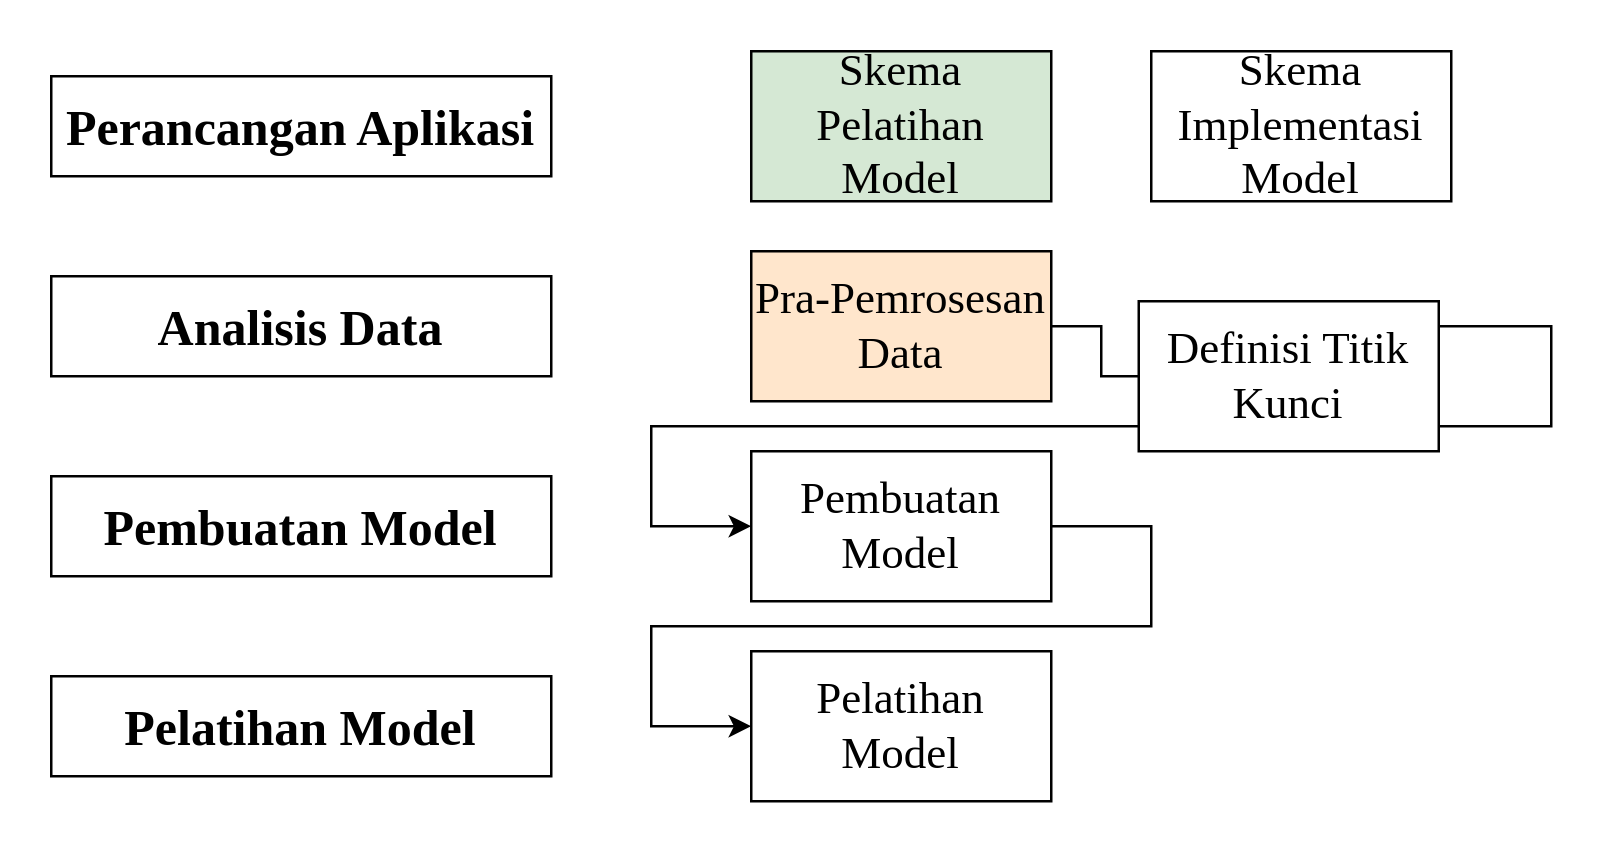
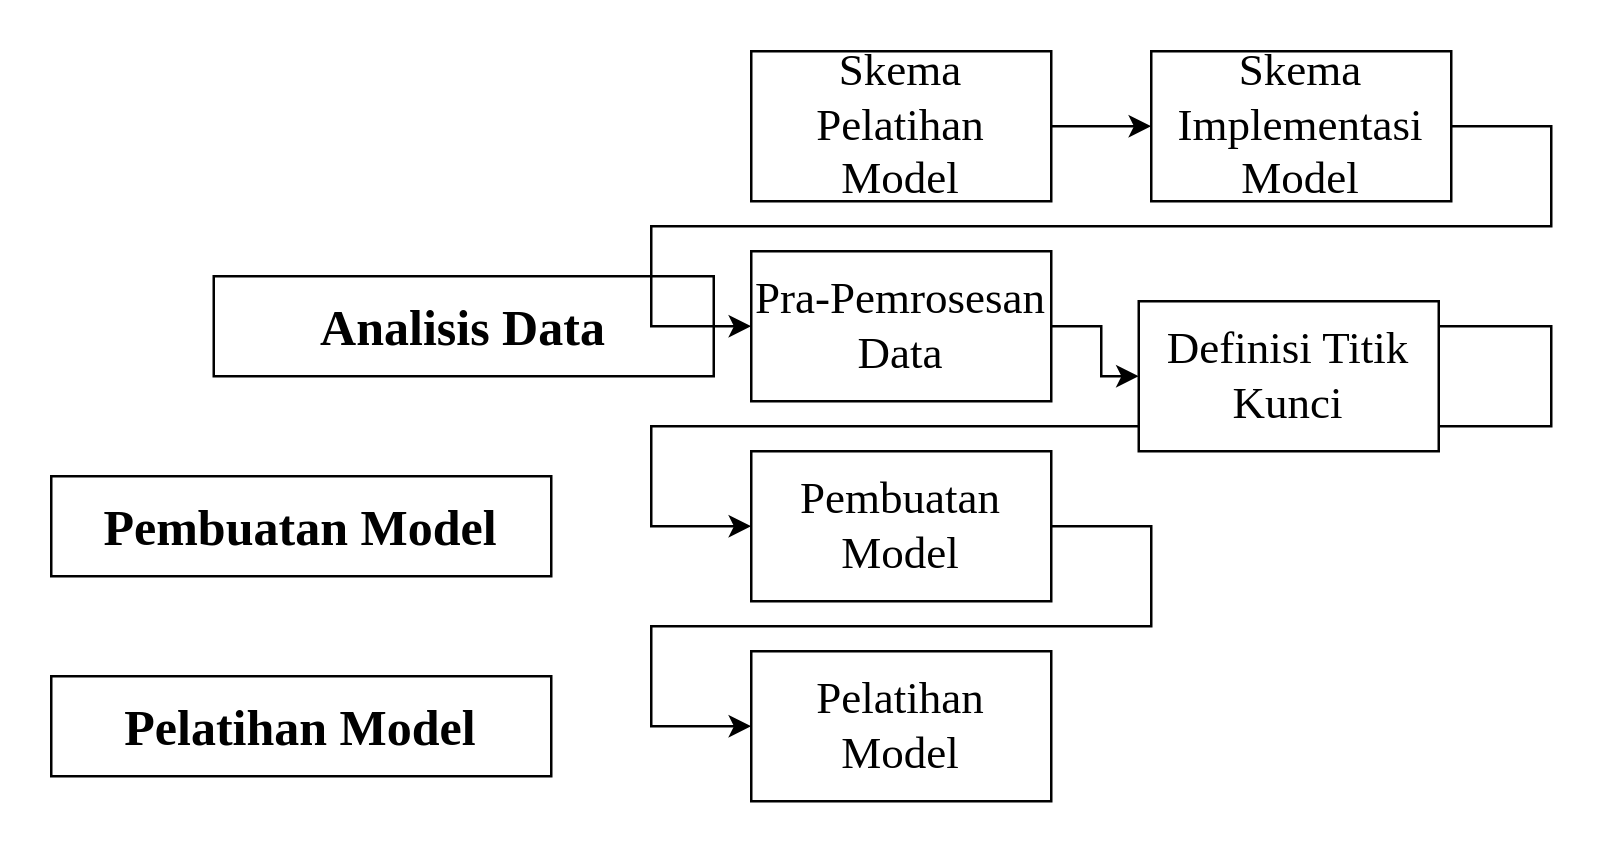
(301, 126) -> none
(901, 126) -> (901, 126)
none -> (1093, 126)
none -> (1109, 226)
(301, 326) -> (464, 326)
(901, 326) -> (901, 326)
(1127, 376) -> (1120, 376)
